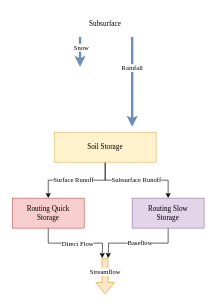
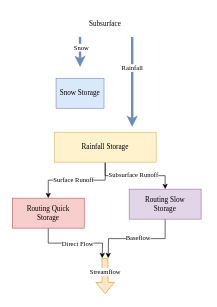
none -> (80, 93)
(105, 147) -> (105, 147)
(168, 213) -> (165, 204)
